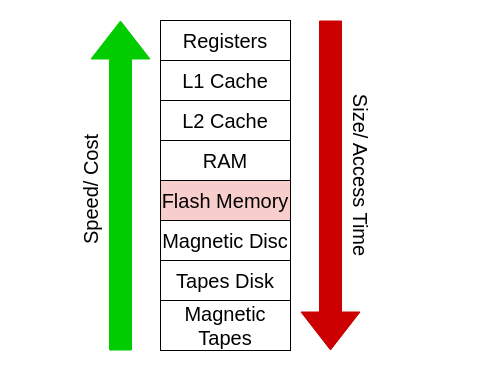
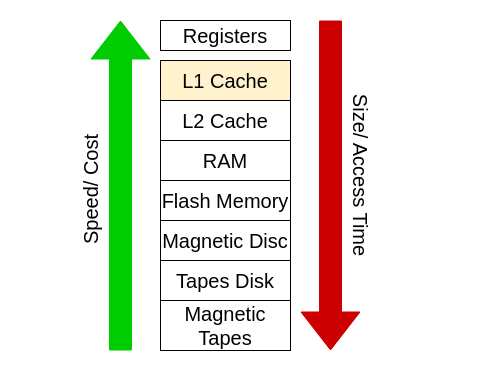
(226, 41) -> (226, 36)
(226, 81) -> (226, 81)
(226, 201) -> (226, 201)
